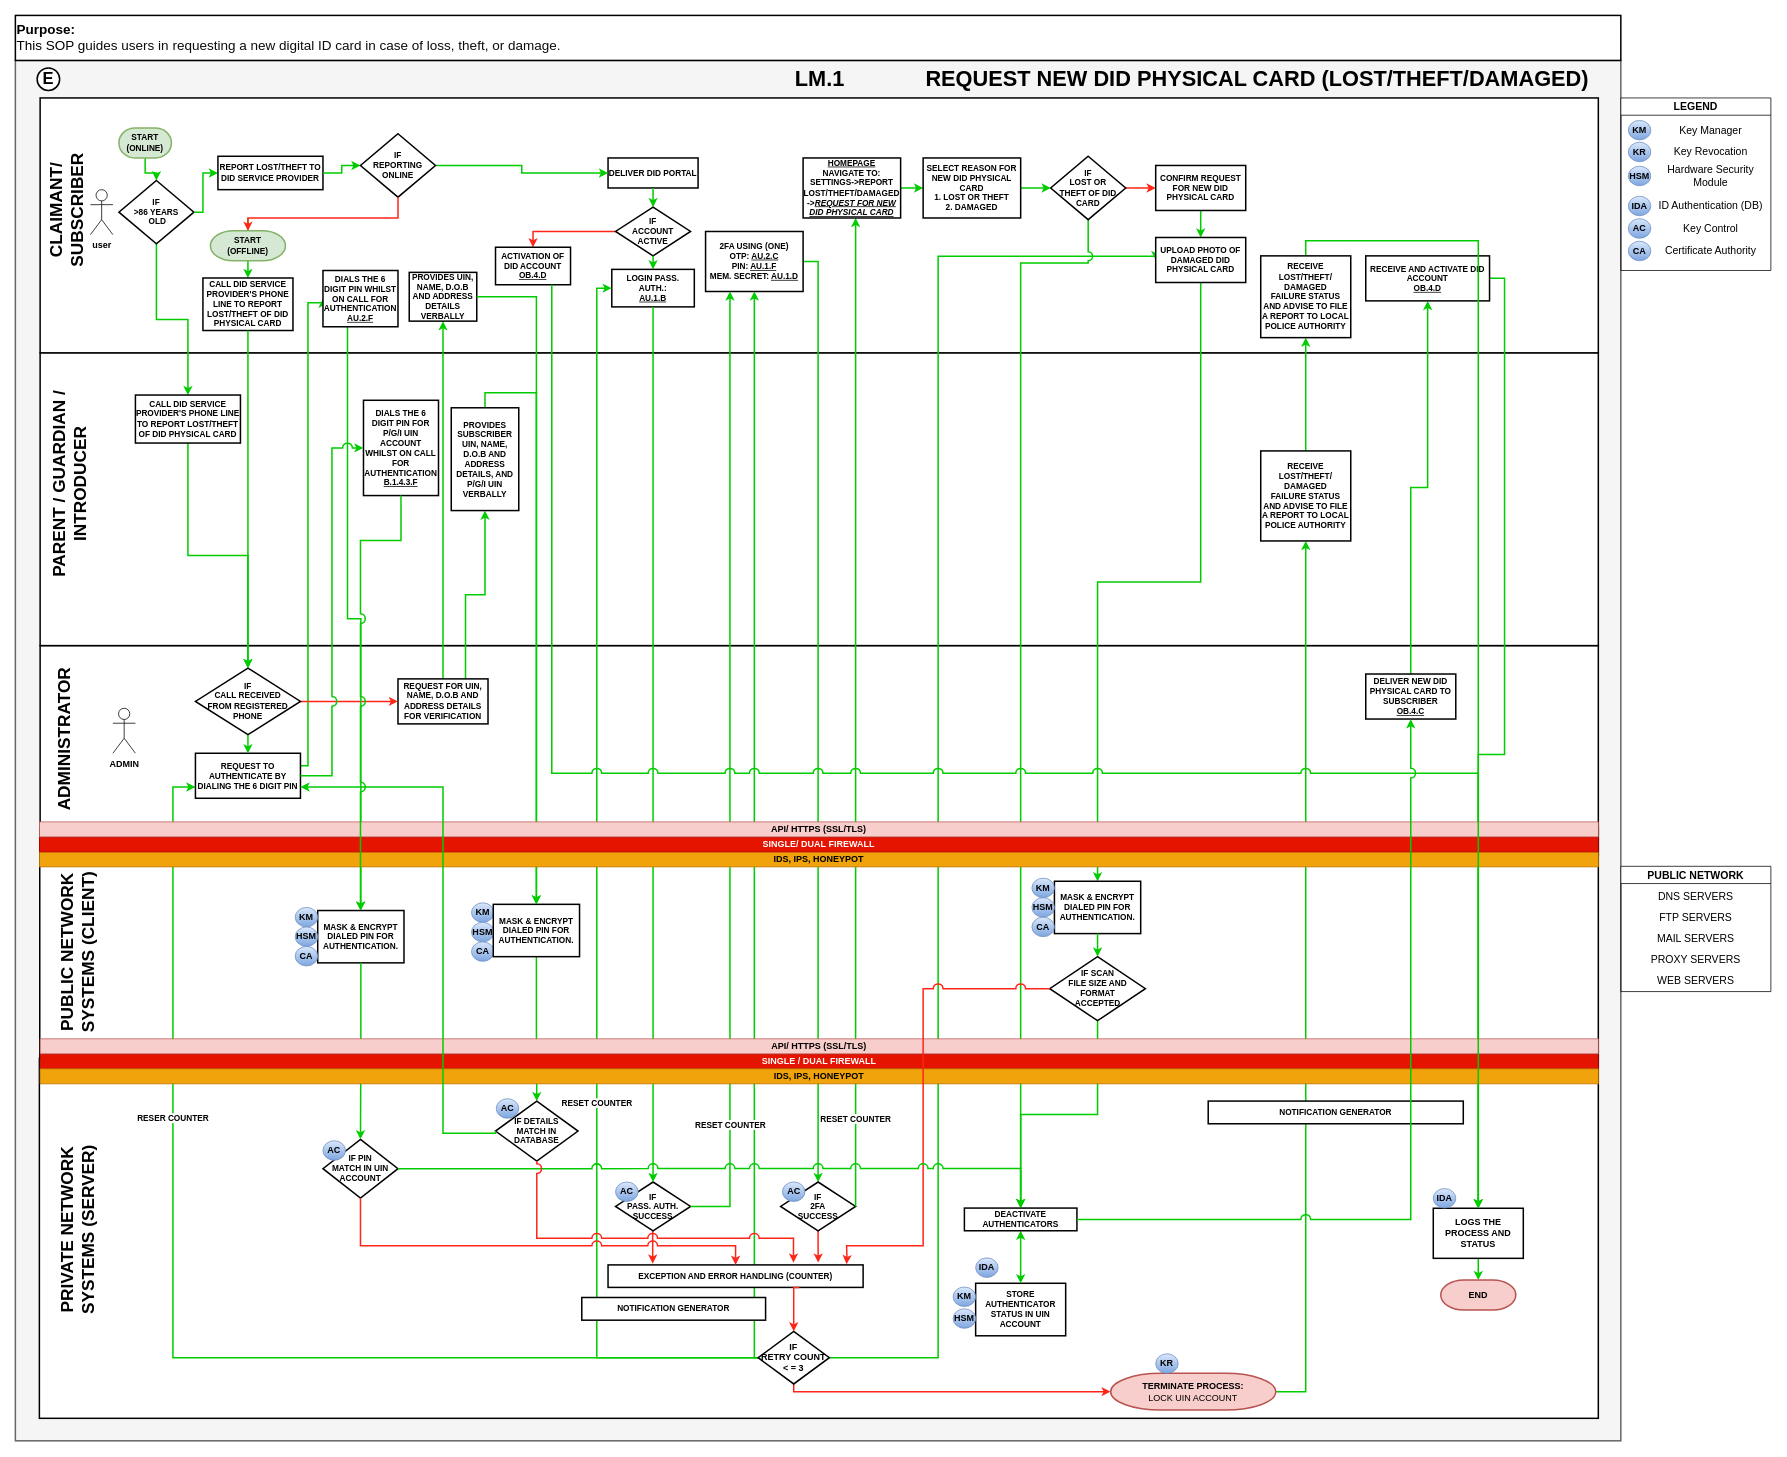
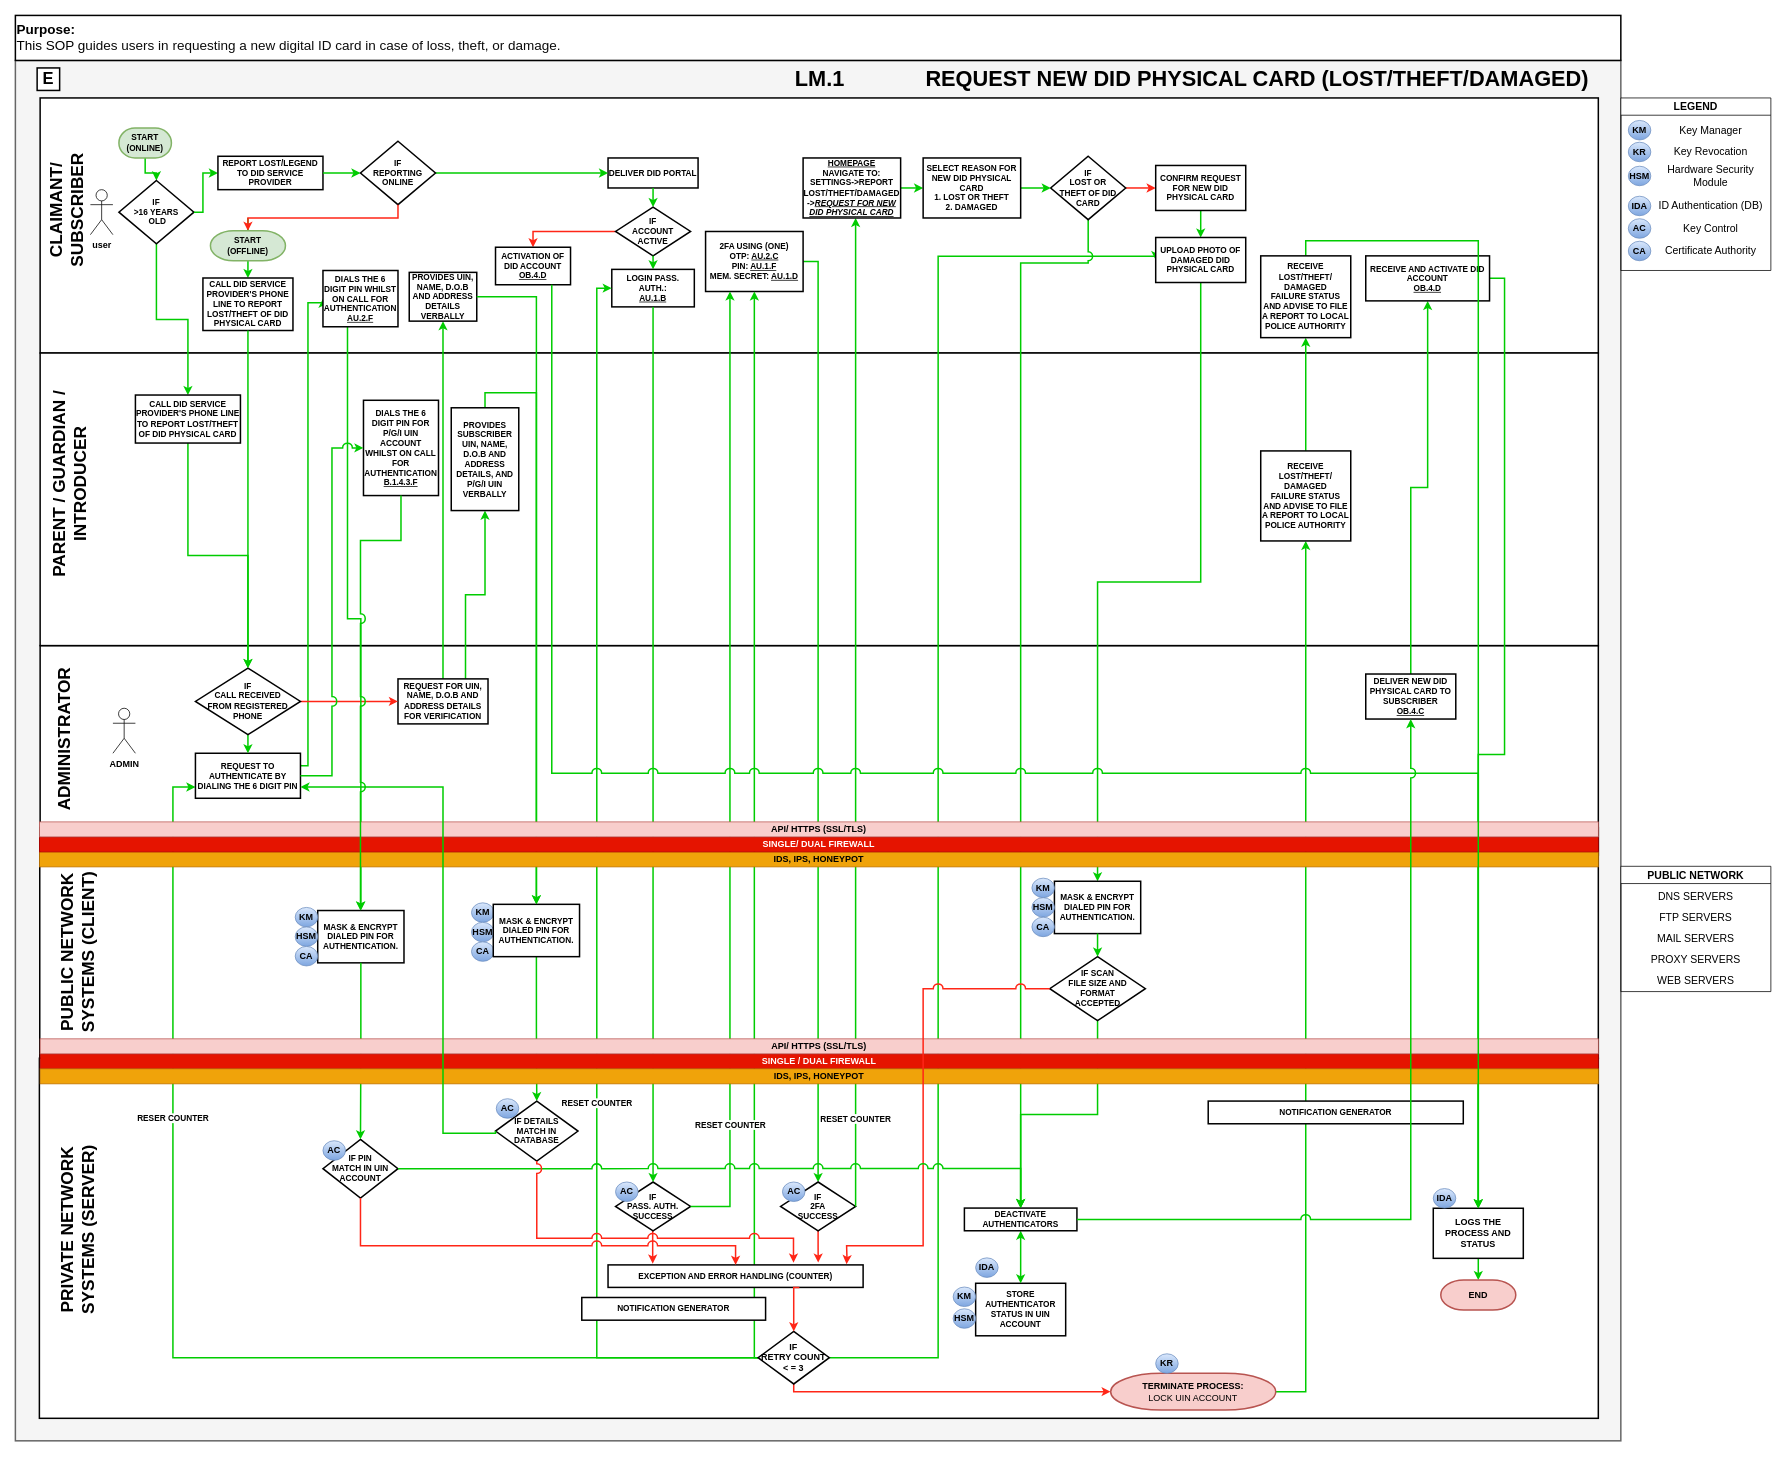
(48, 79) -> (48, 79)
(398, 165) -> (398, 173)
(270, 173) -> (270, 173)
(156, 212) -> (156, 212)
